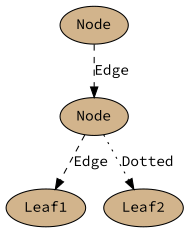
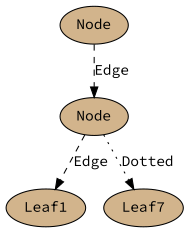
(144, 208) -> (144, 208)
